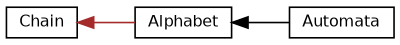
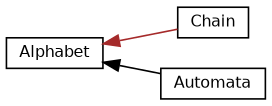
(114, 23) -> (148, 35)
